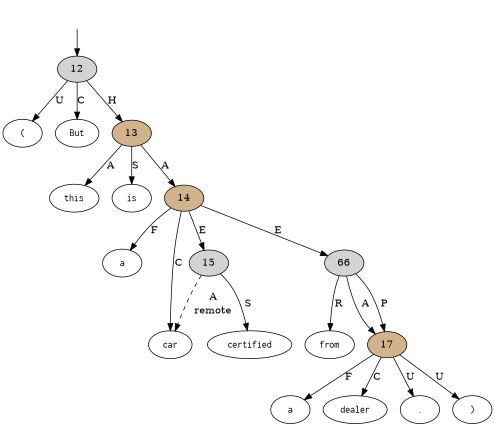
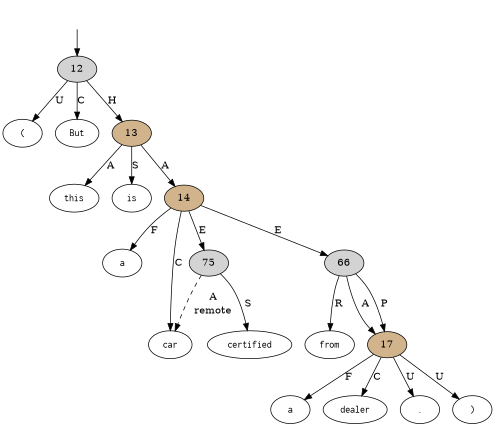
(209, 263) -> (209, 263)
